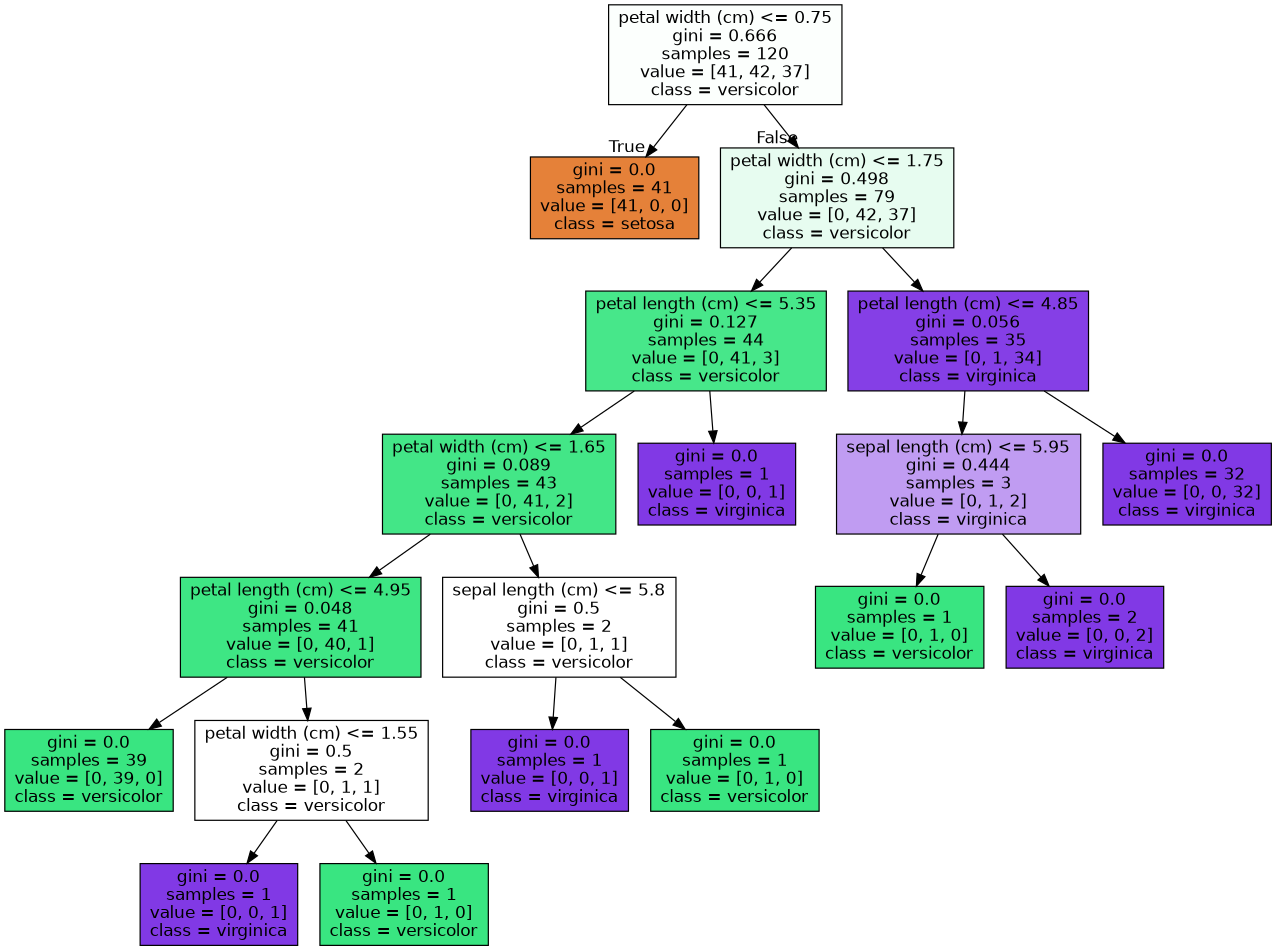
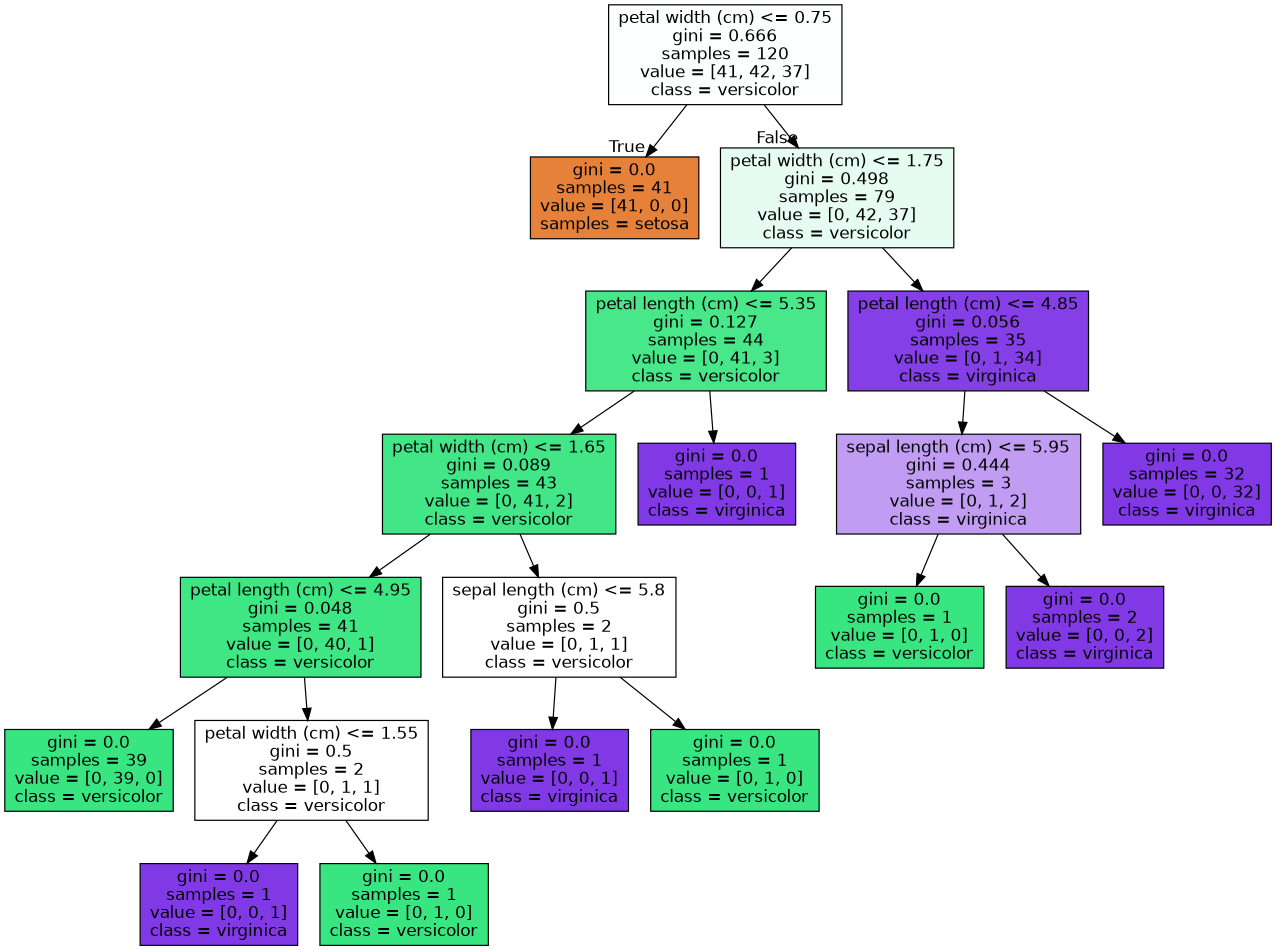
(615, 198) -> (615, 198)
